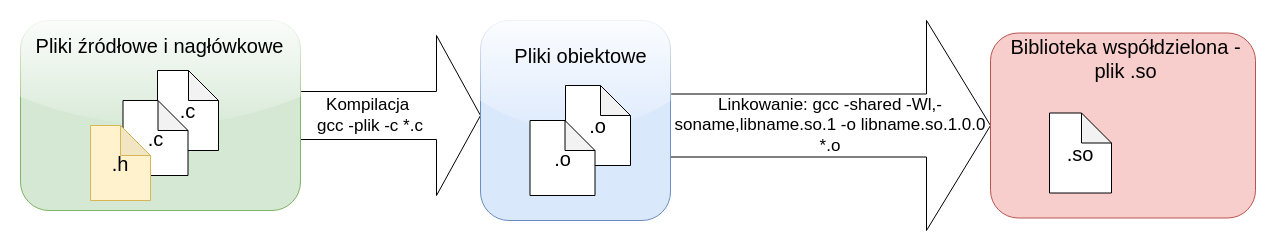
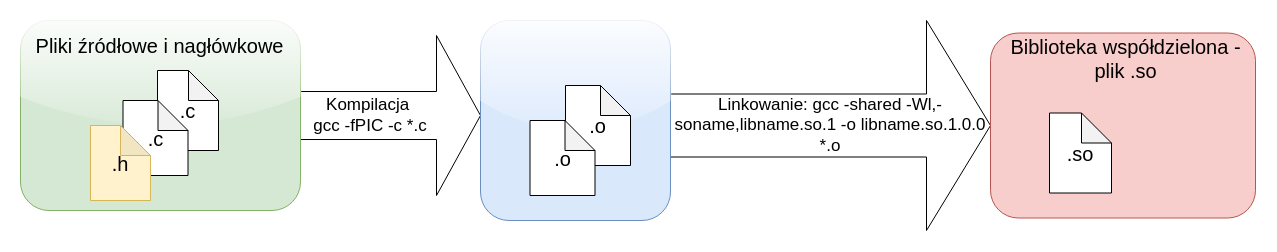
(581, 56) -> none
(371, 116) -> (371, 116)
